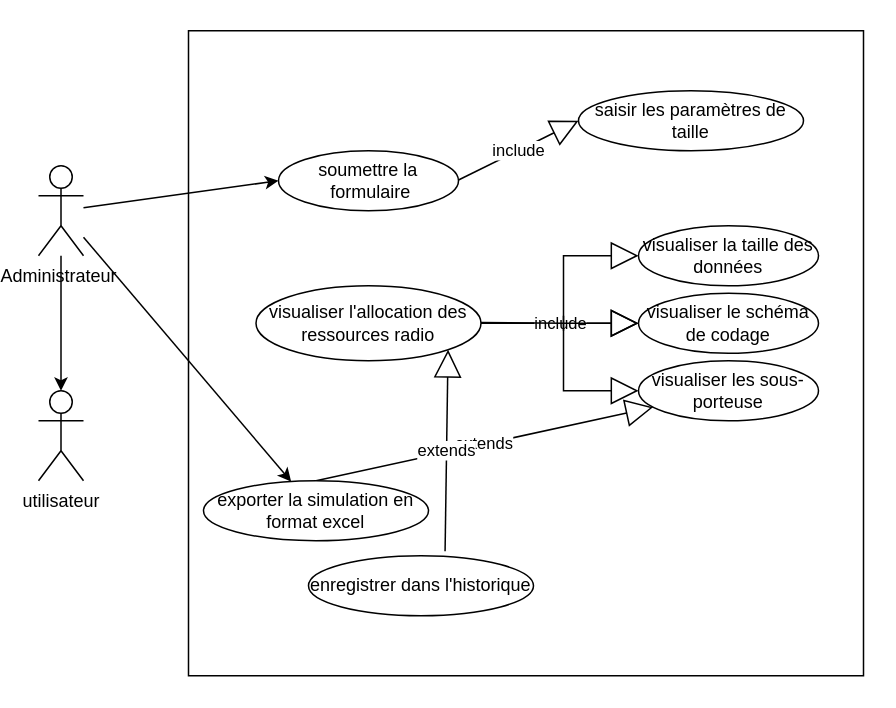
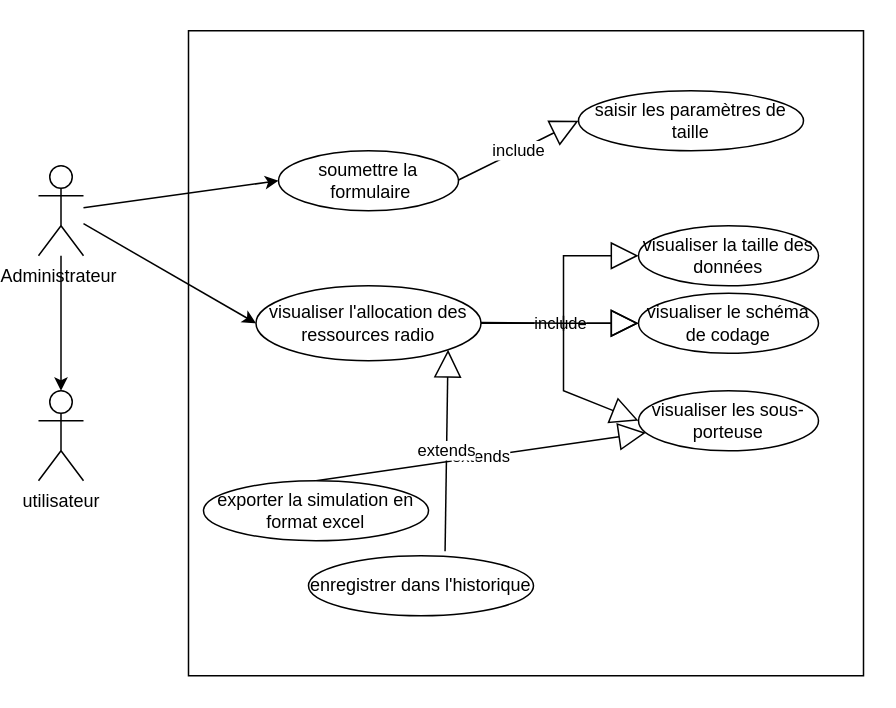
(184, 355) -> (165, 271)
(728, 391) -> (728, 421)
